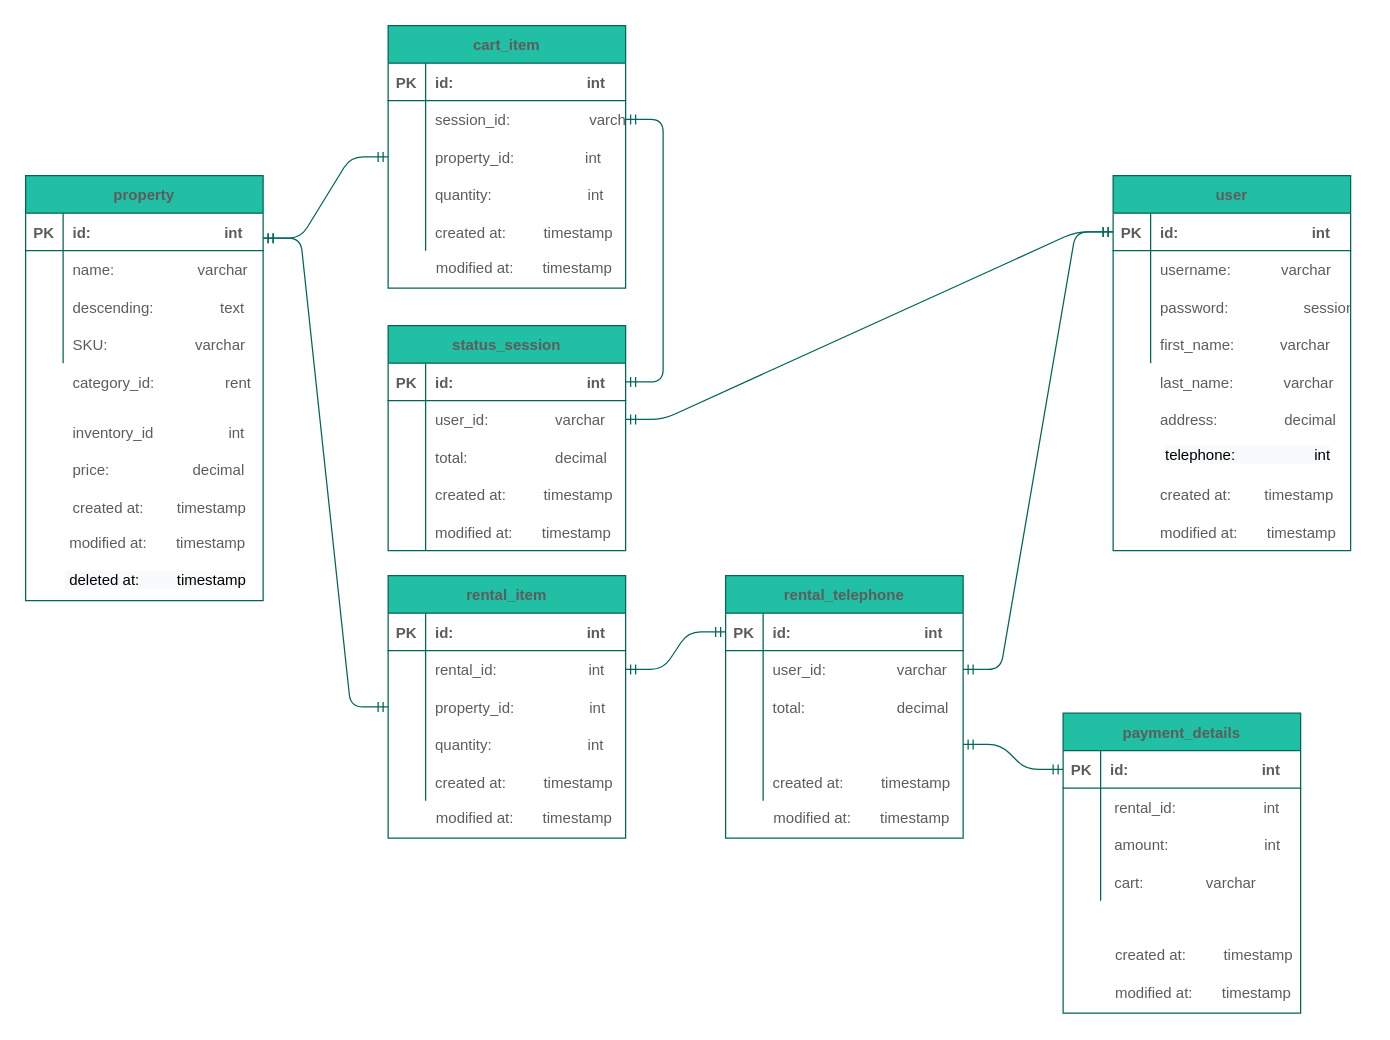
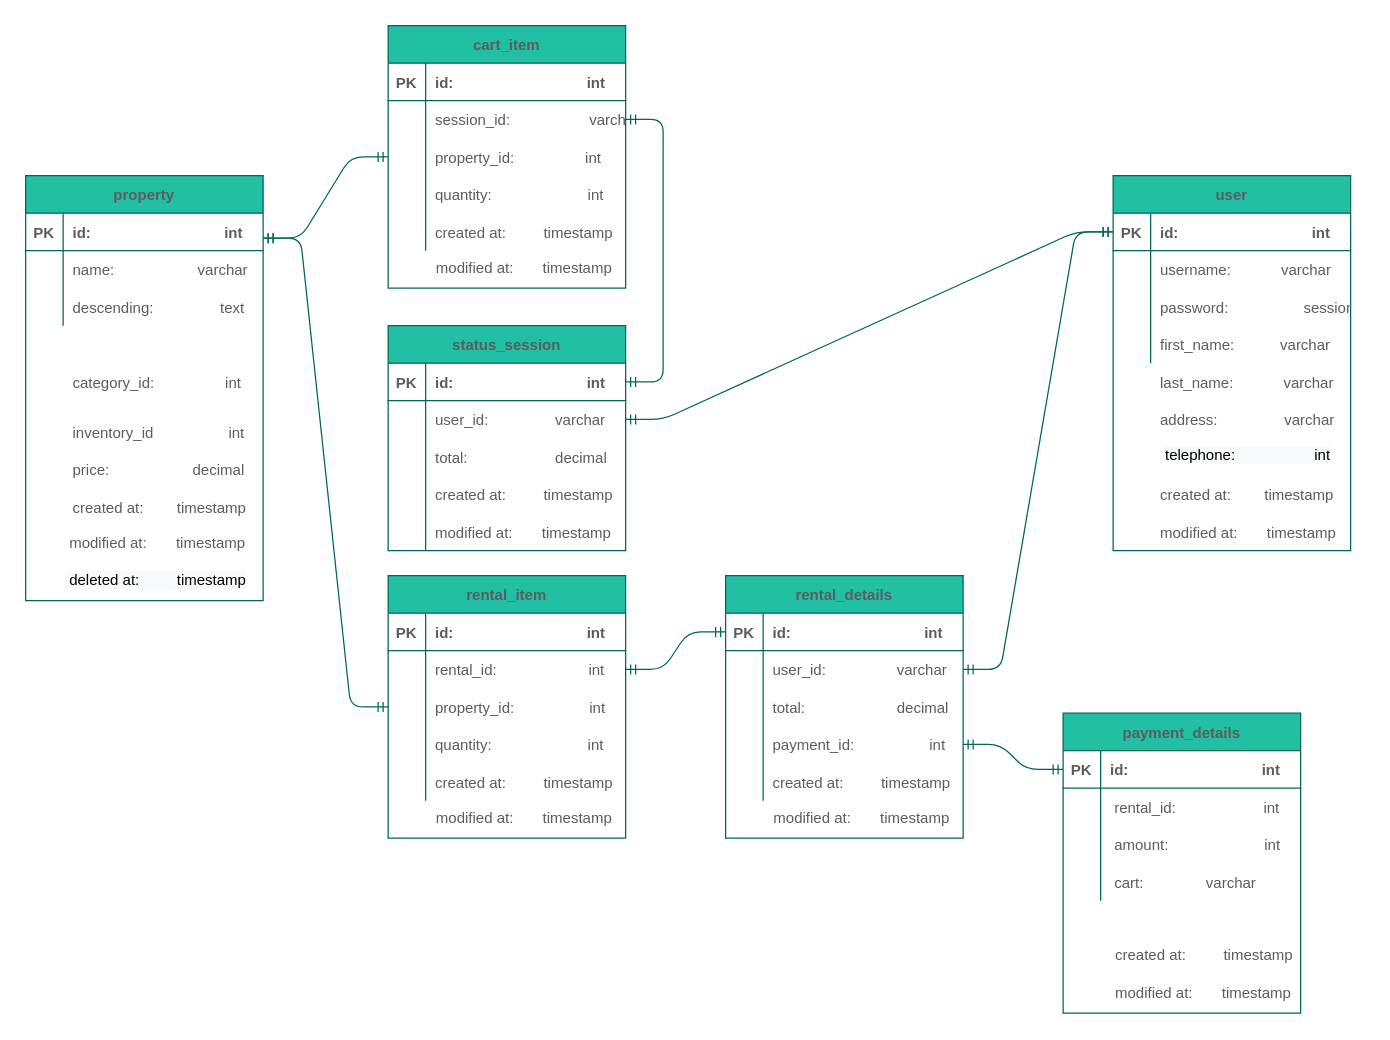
(163, 344) -> none
(198, 383) -> (185, 383)
(1269, 420) -> (1273, 420)
(844, 595) -> (844, 595)
none -> (863, 744)
